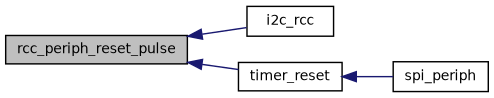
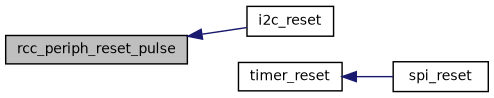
(290, 21) -> (290, 21)
(220, 67) -> none
(441, 77) -> (441, 77)
